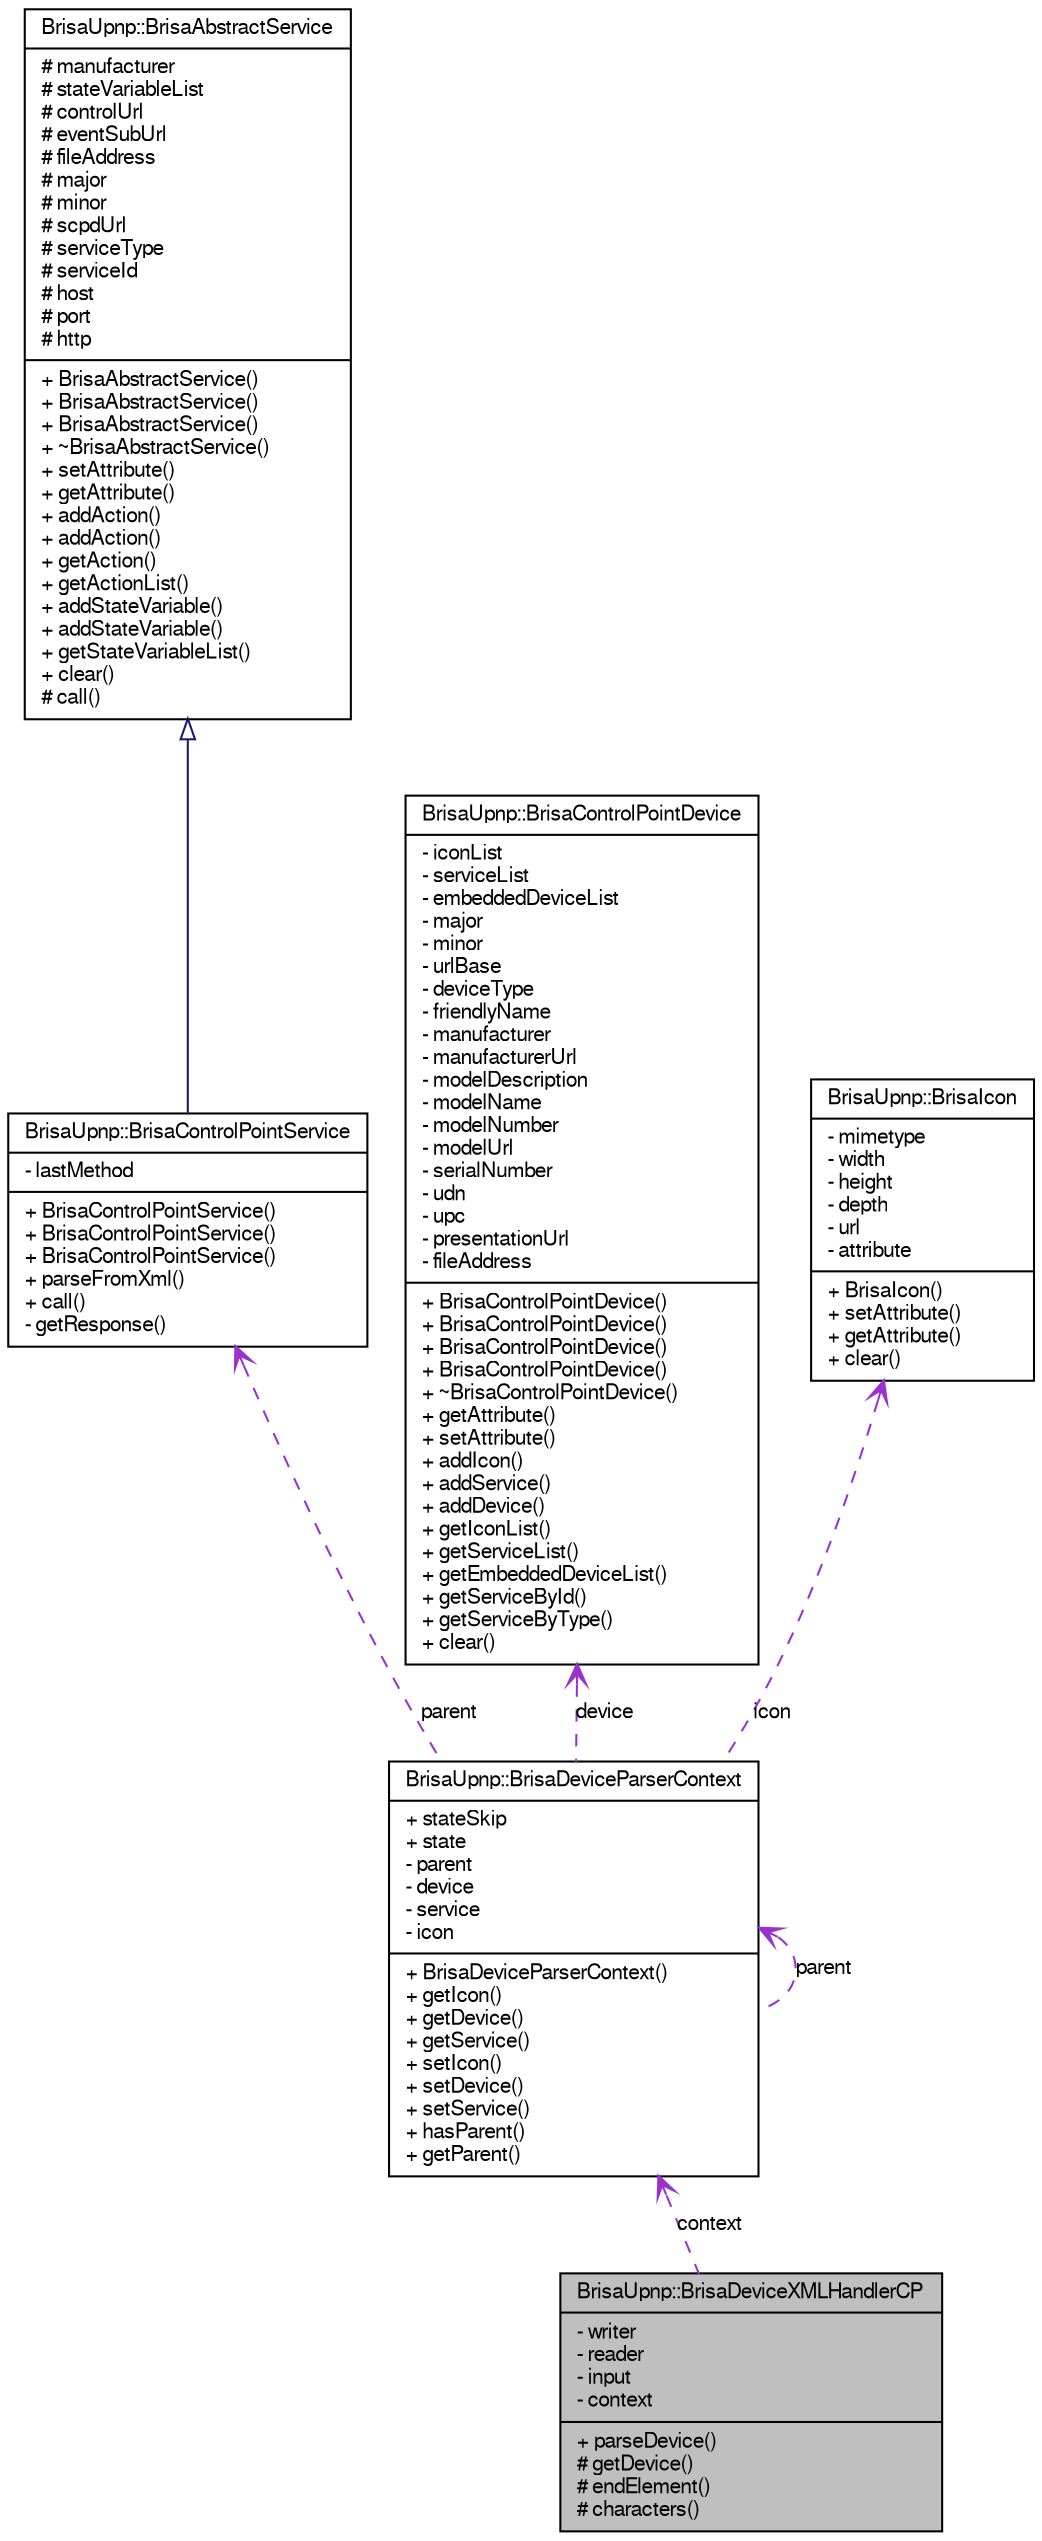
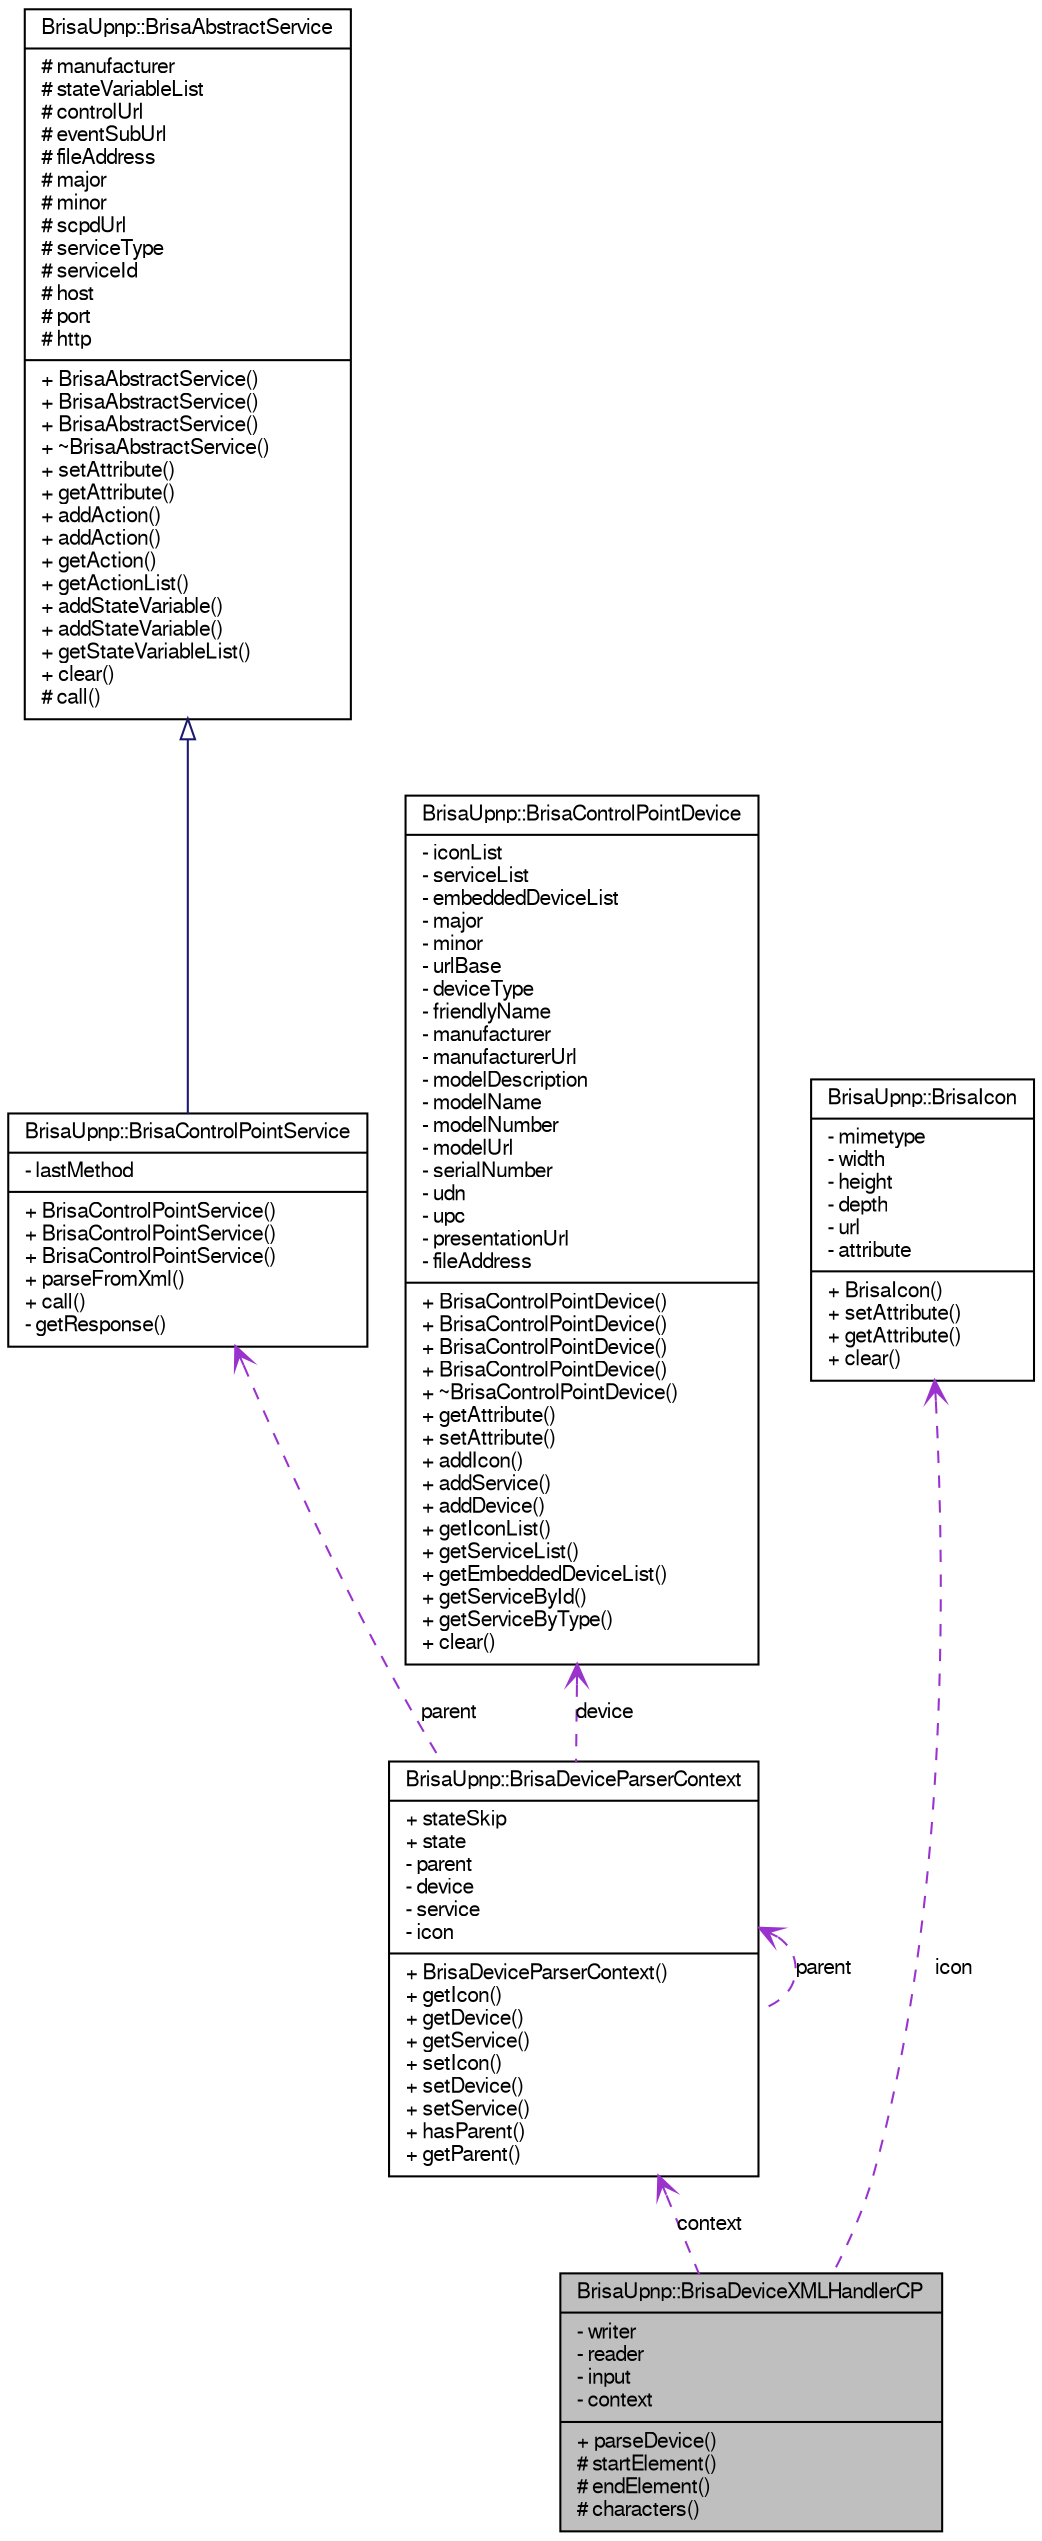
(813, 1587) -> (930, 1844)
(636, 2464) -> (647, 2464)
